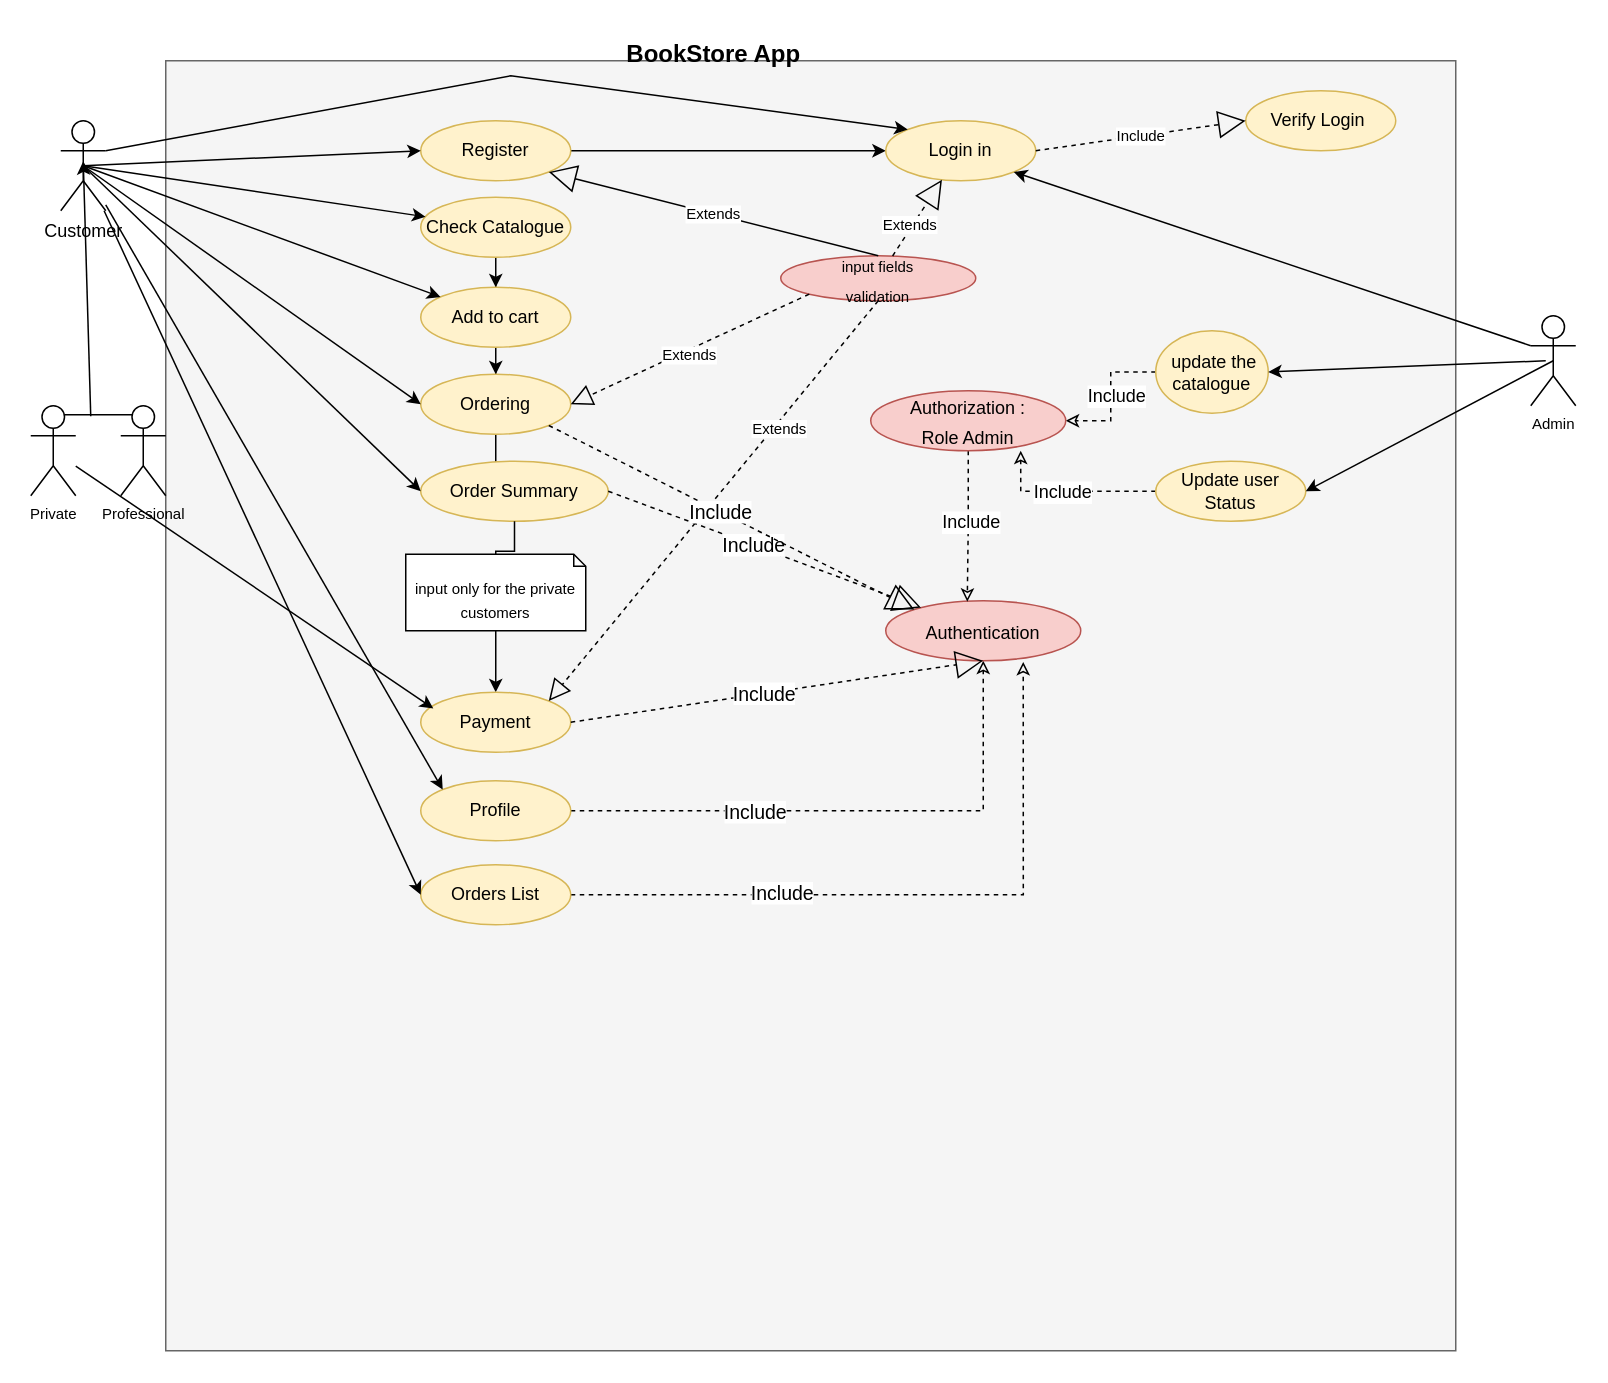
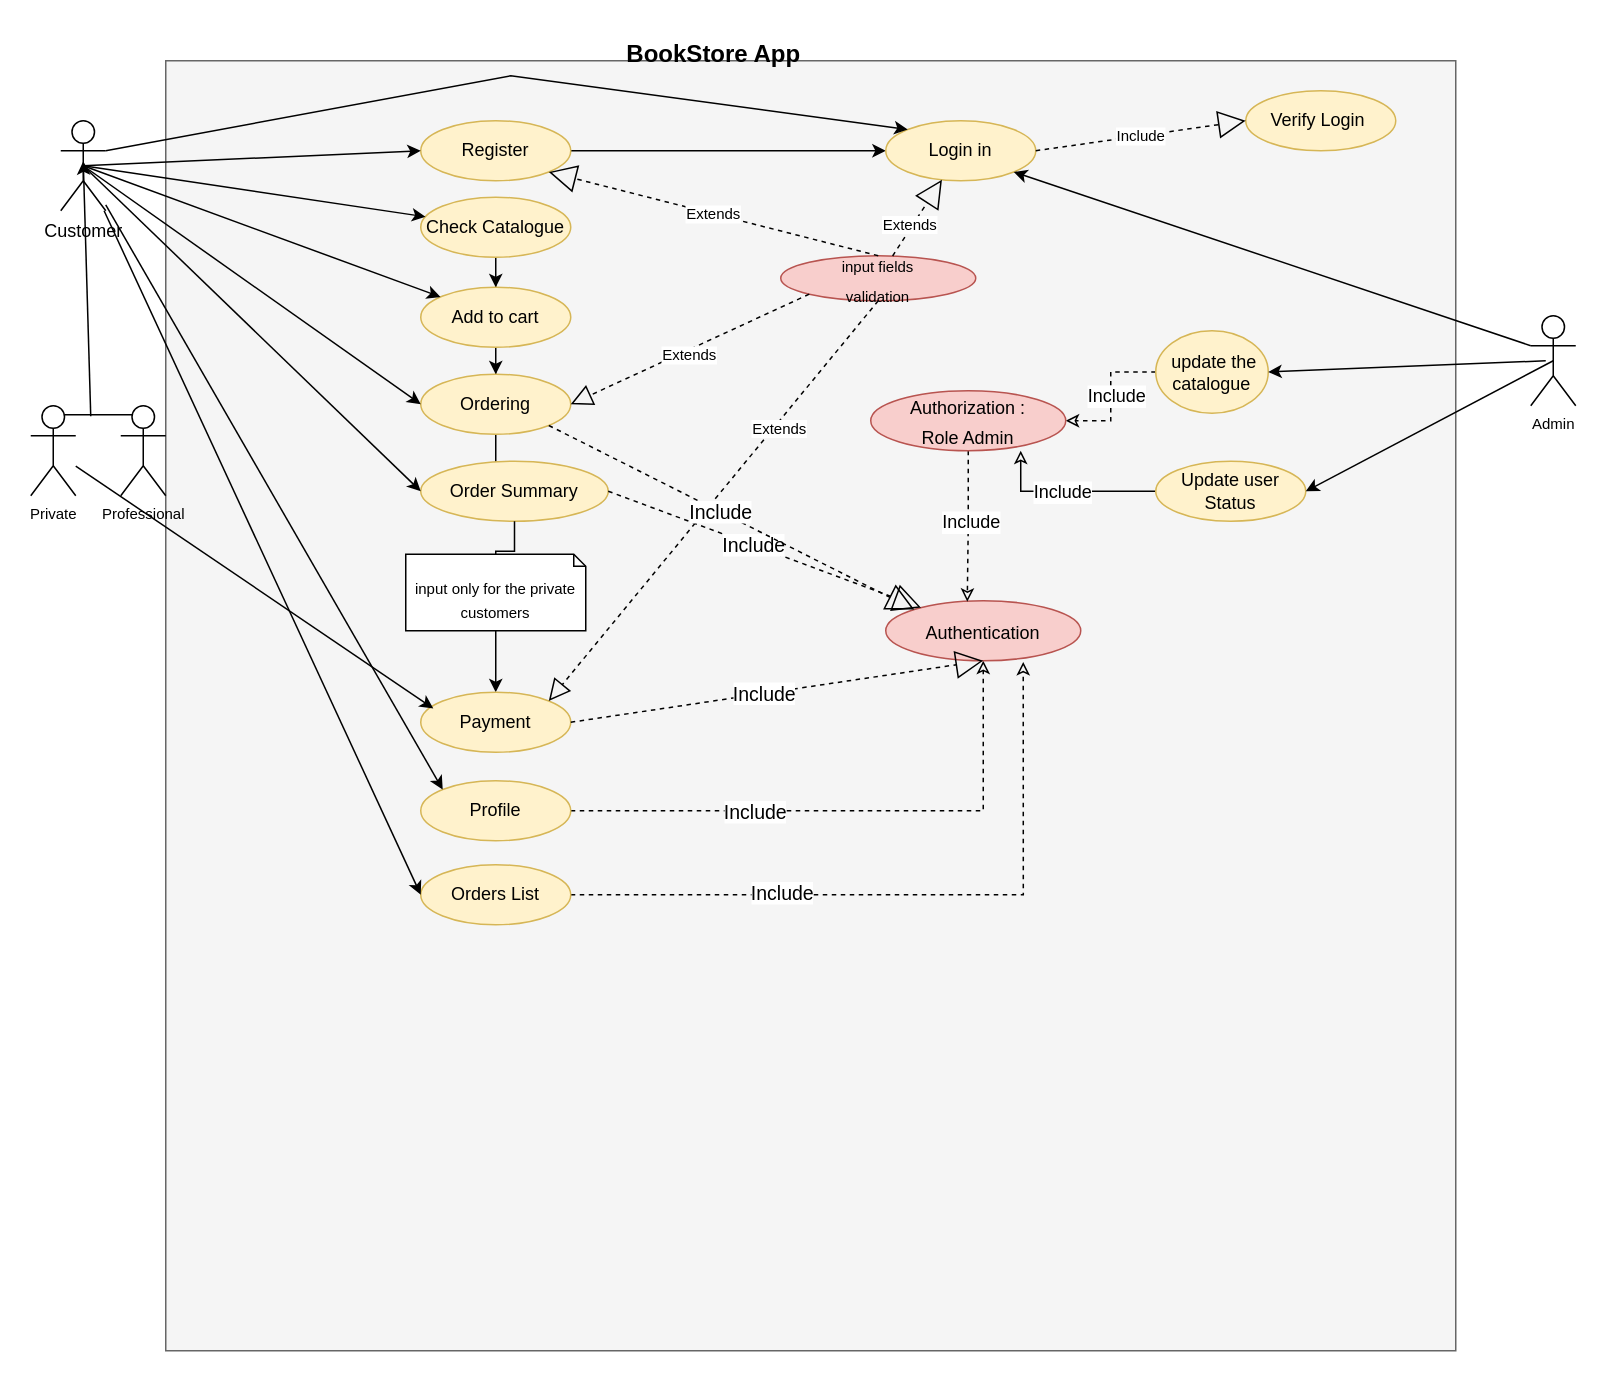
(807, 238) -> (807, 238)
(1122, 491) -> (1122, 491)
